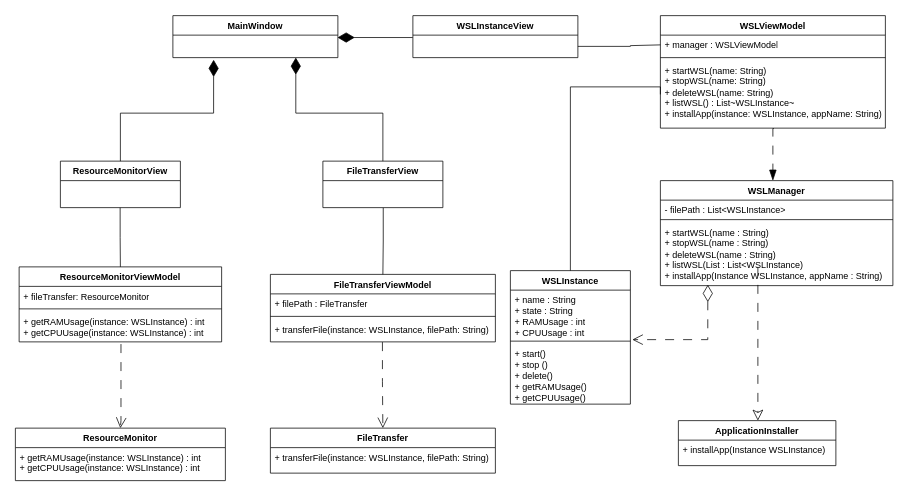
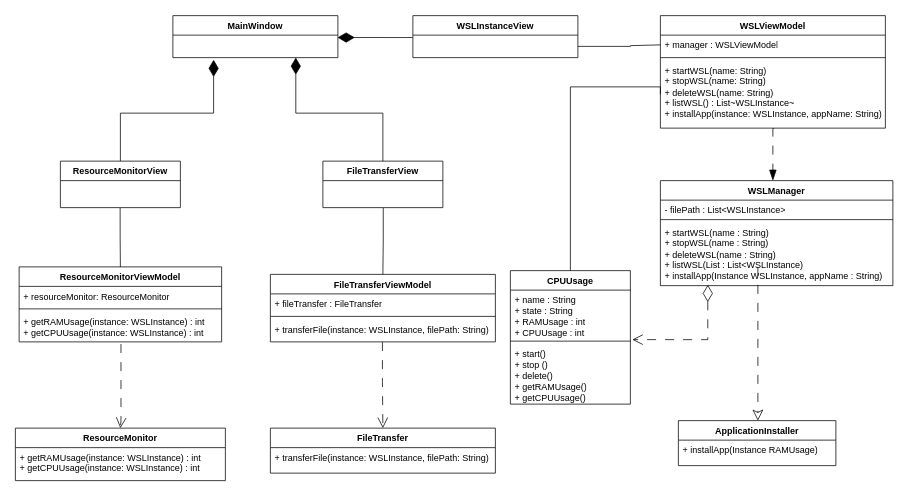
(570, 281) -> (570, 281)
(95, 297) -> (103, 297)
(329, 304) -> (339, 304)
(758, 456) -> (755, 451)
